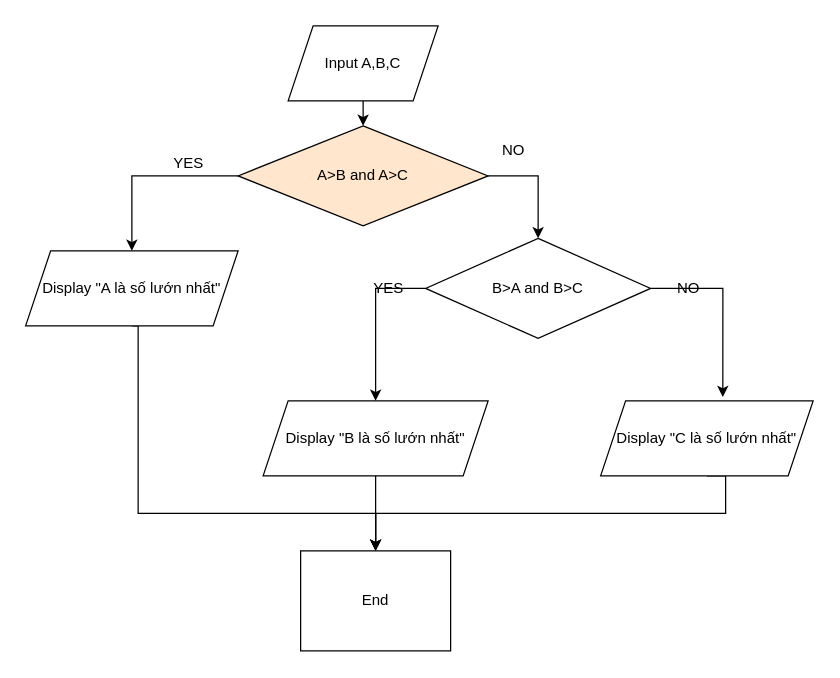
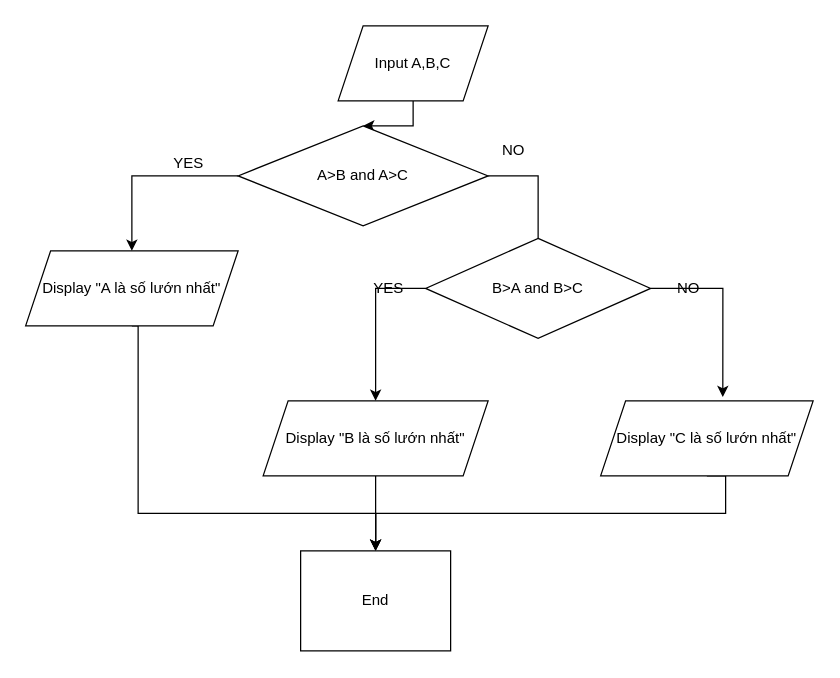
(363, 63) -> (413, 63)
(363, 176) -> (363, 176)
(538, 228) -> (538, 231)
